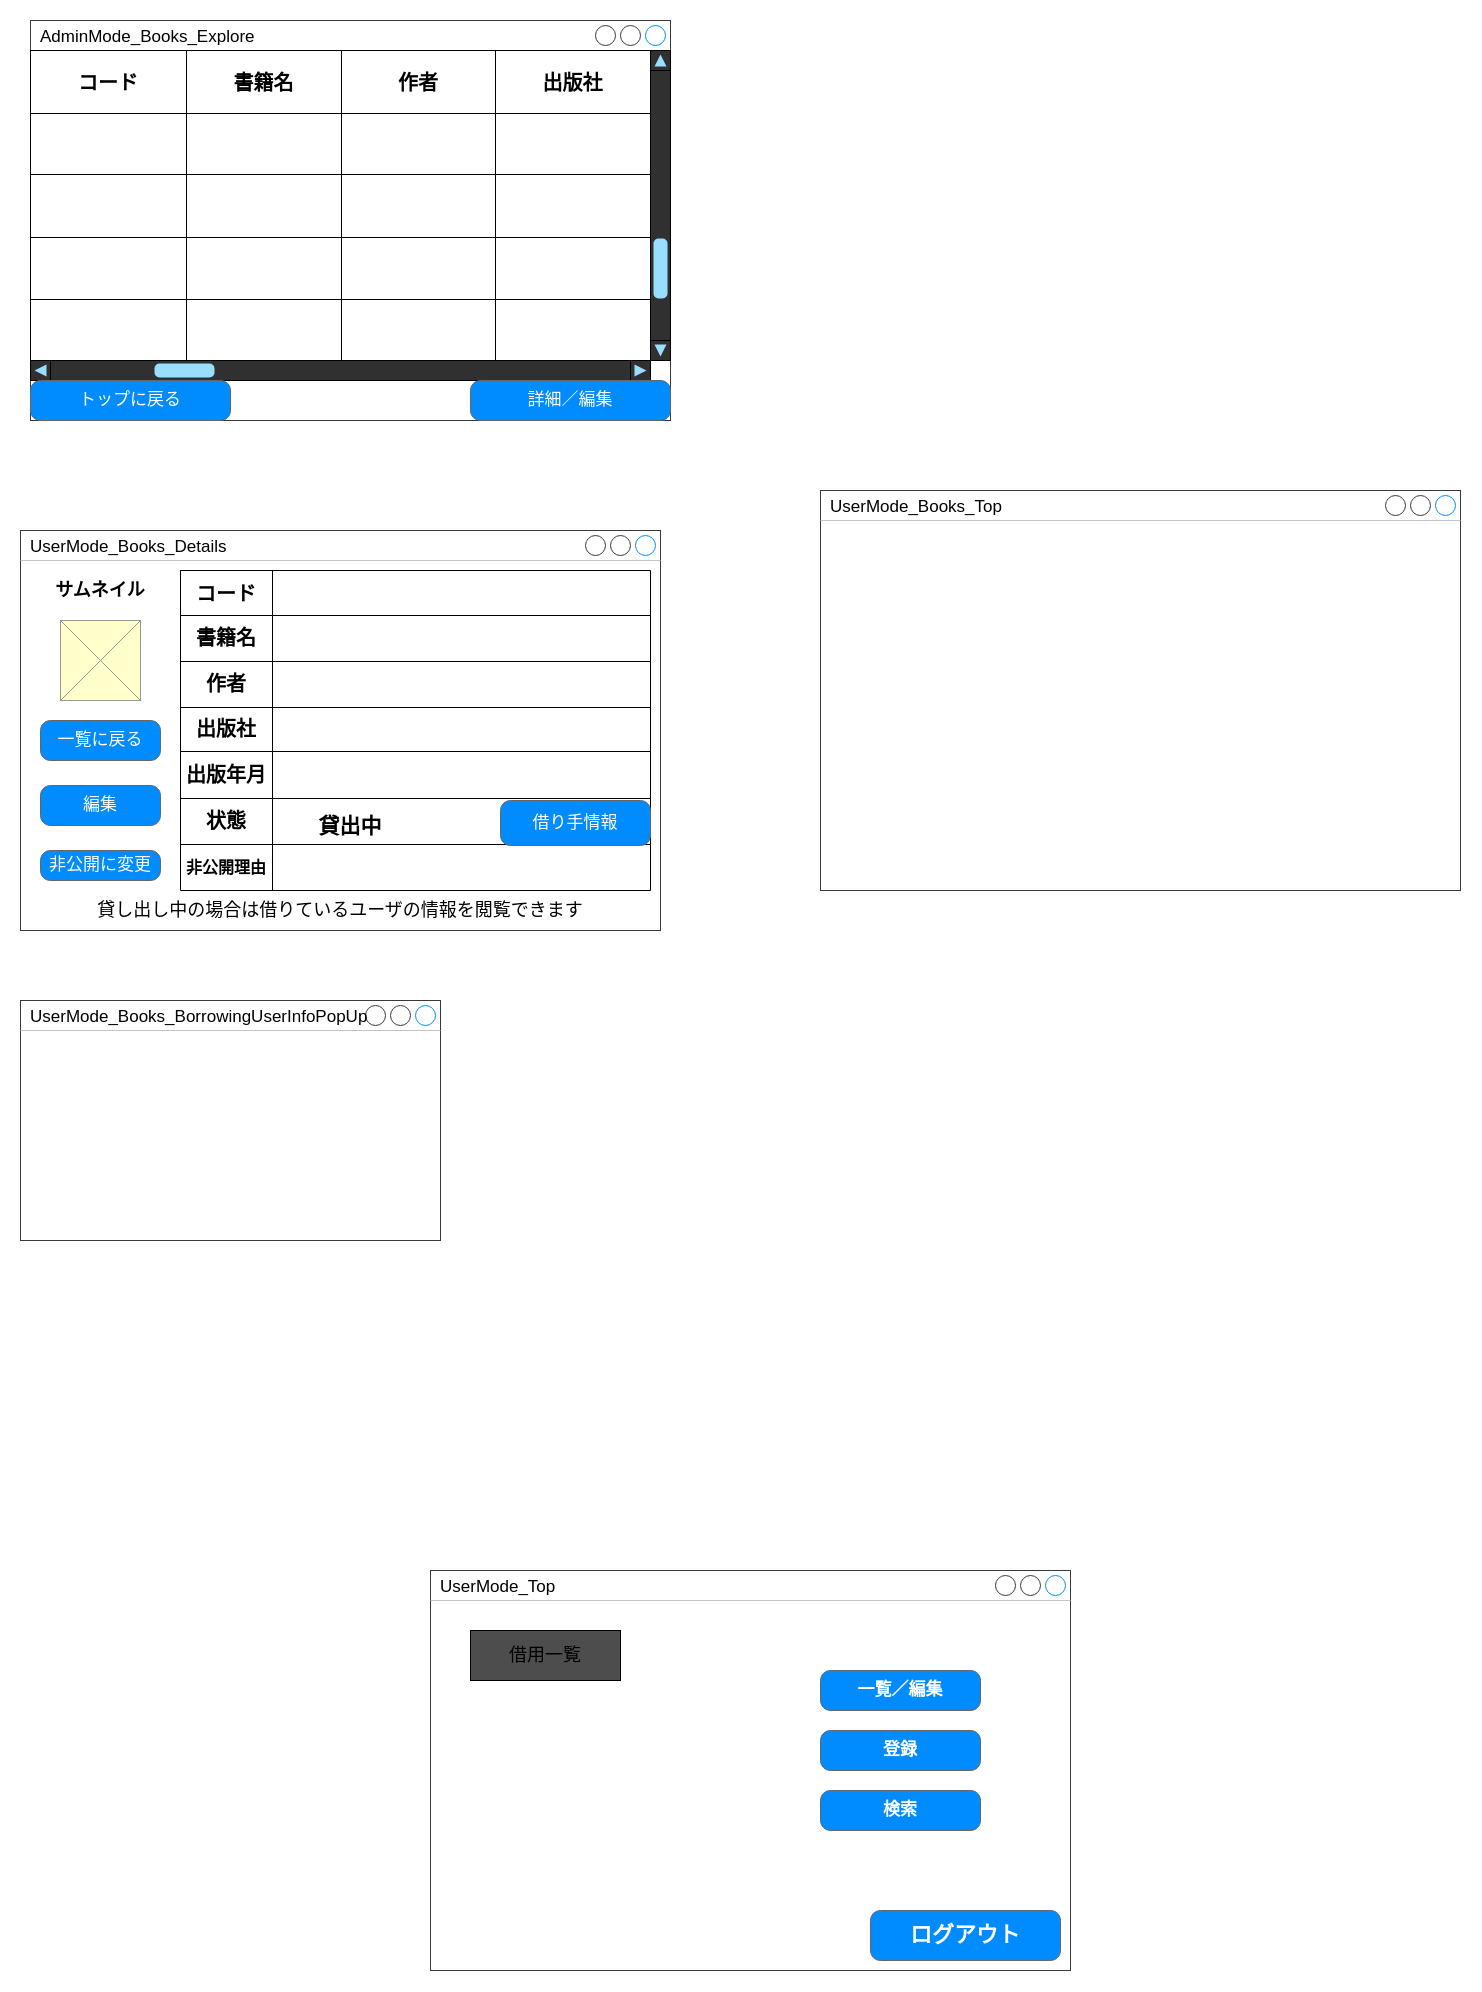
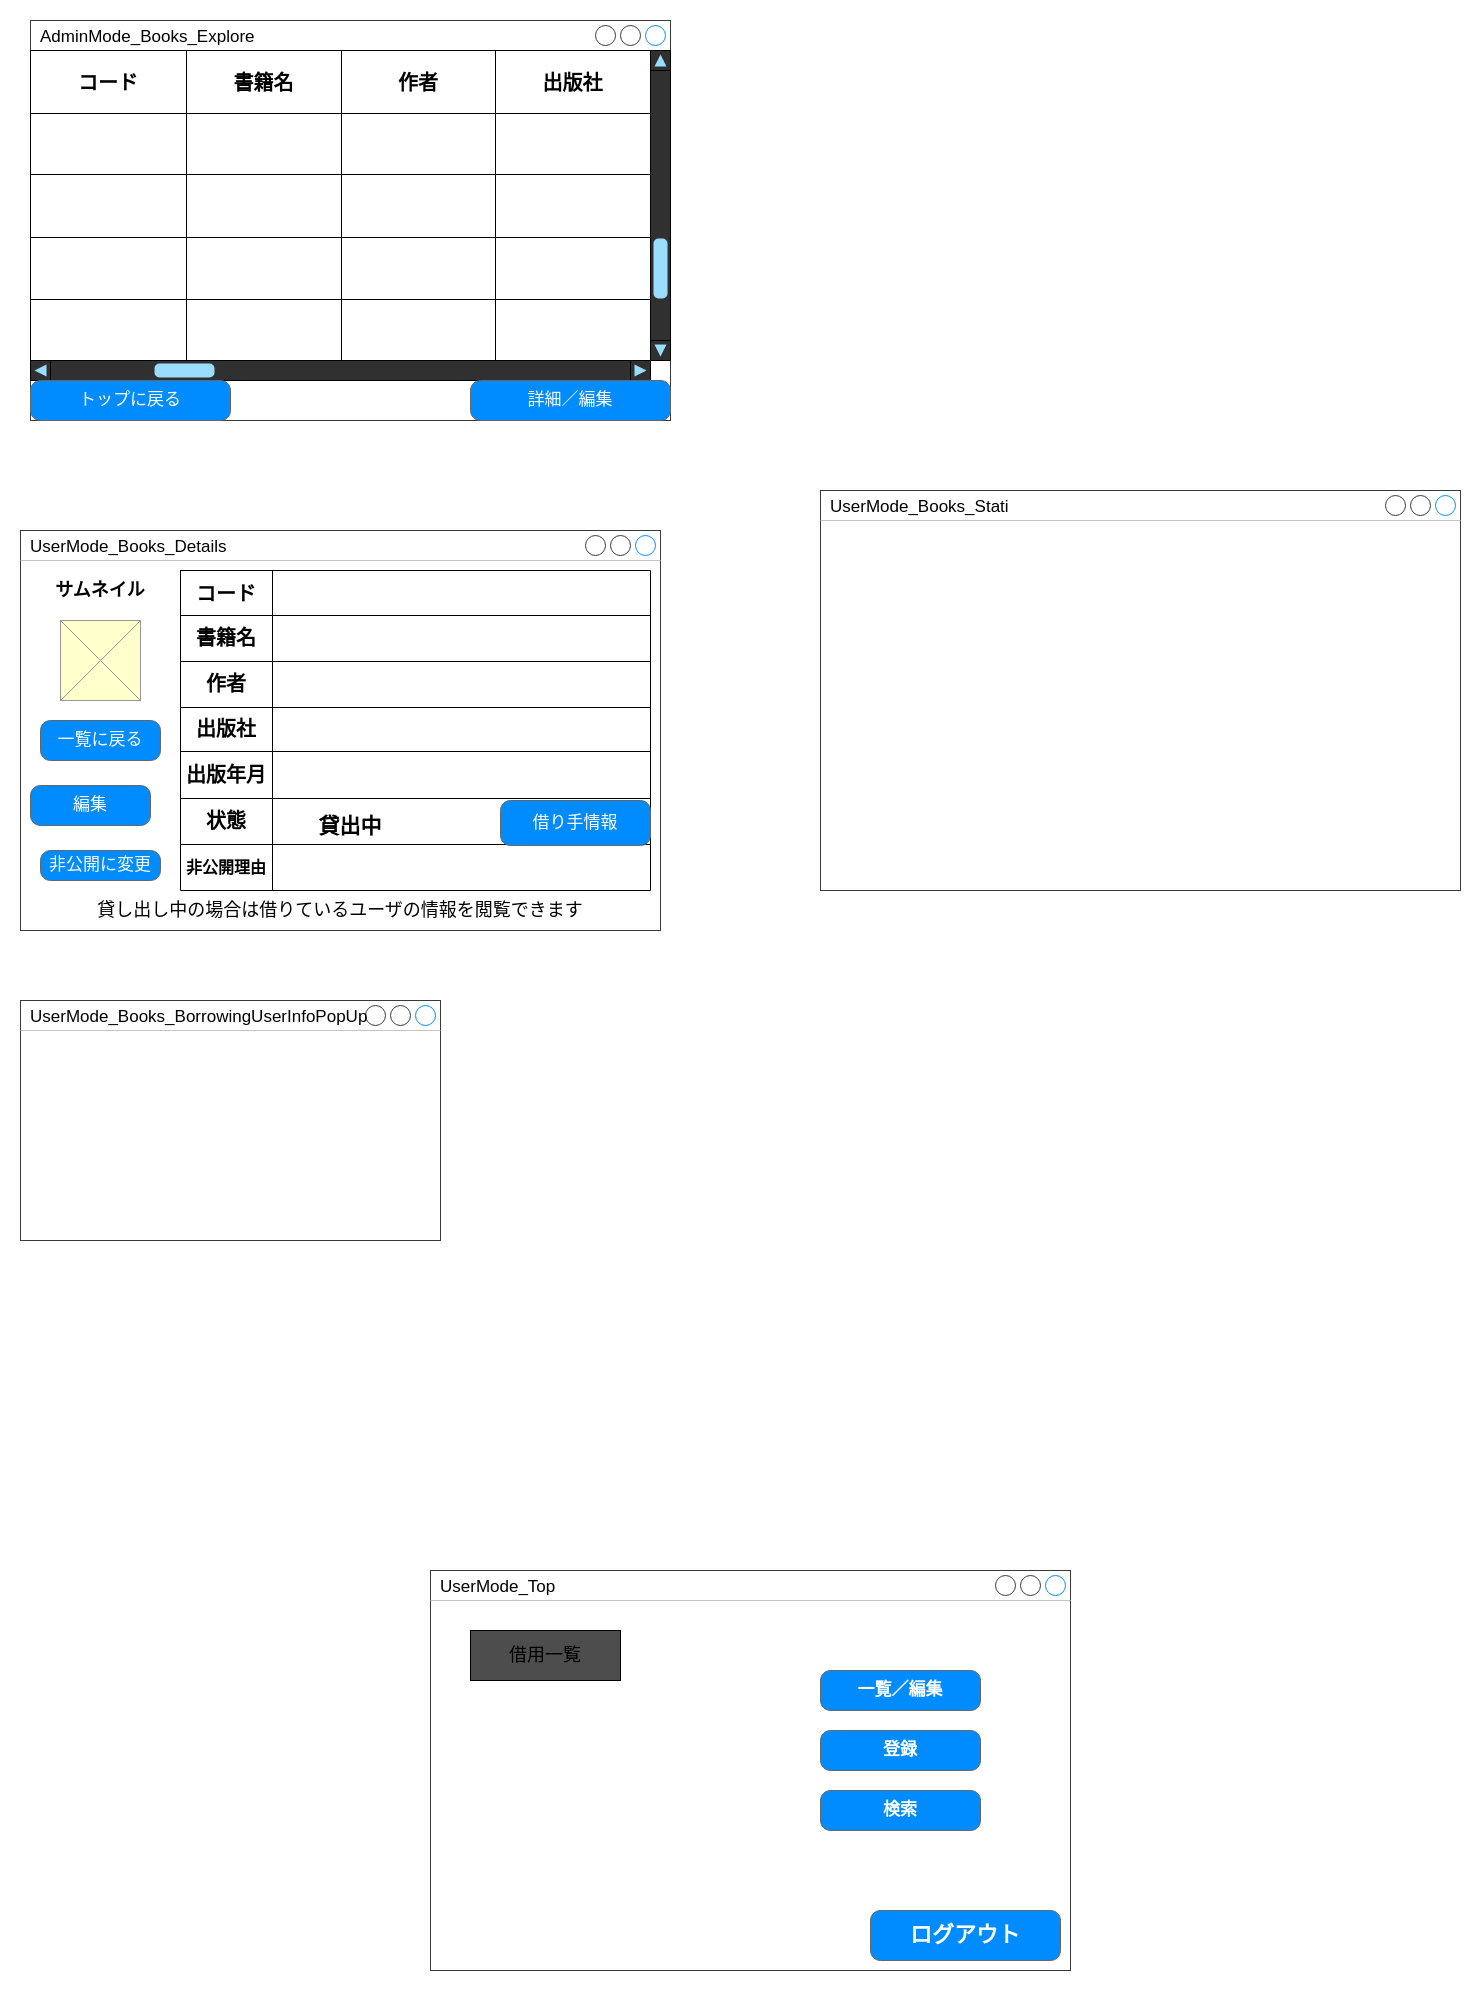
(916, 508) -> (923, 508)
(101, 806) -> (91, 806)
